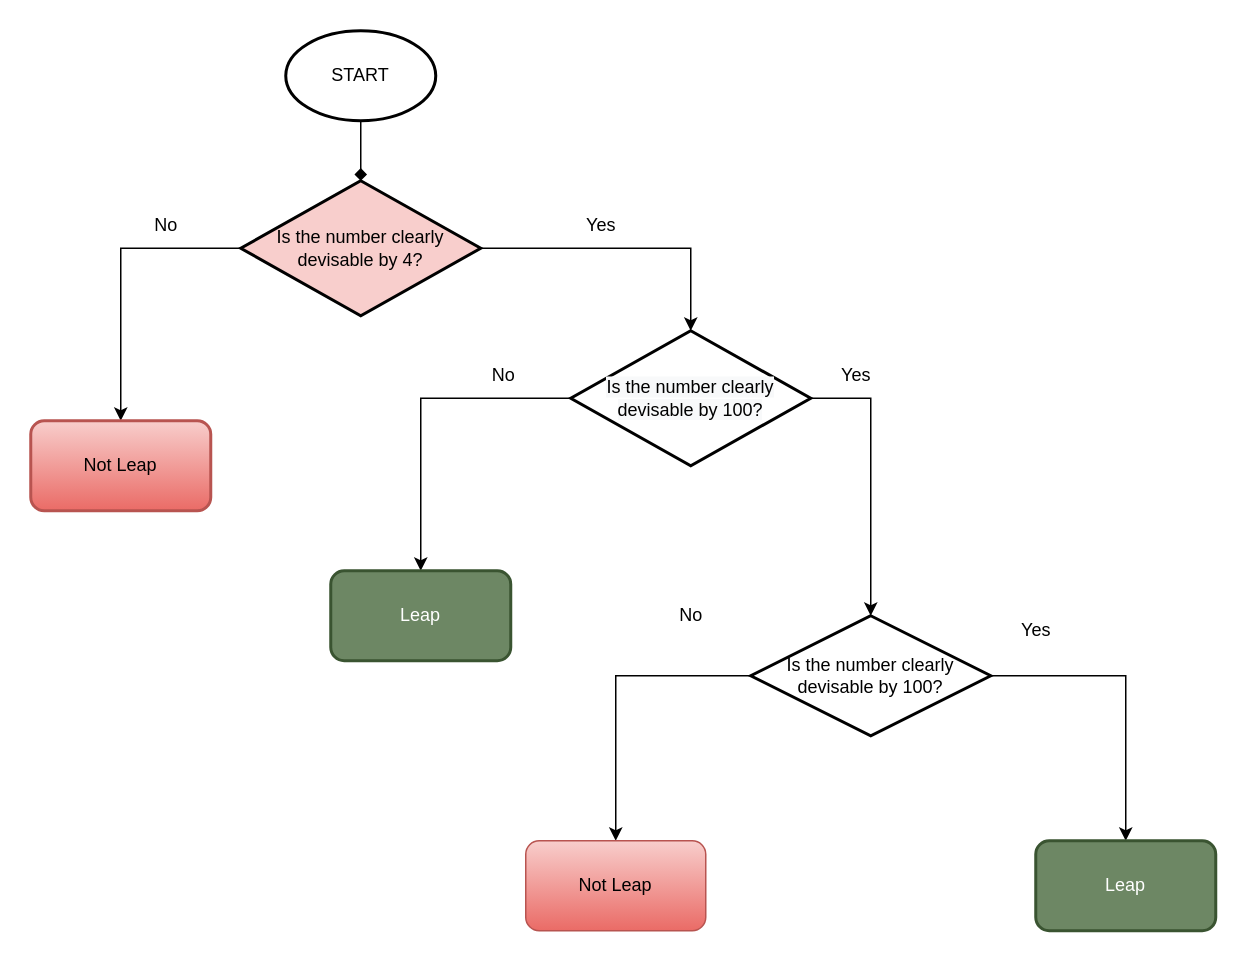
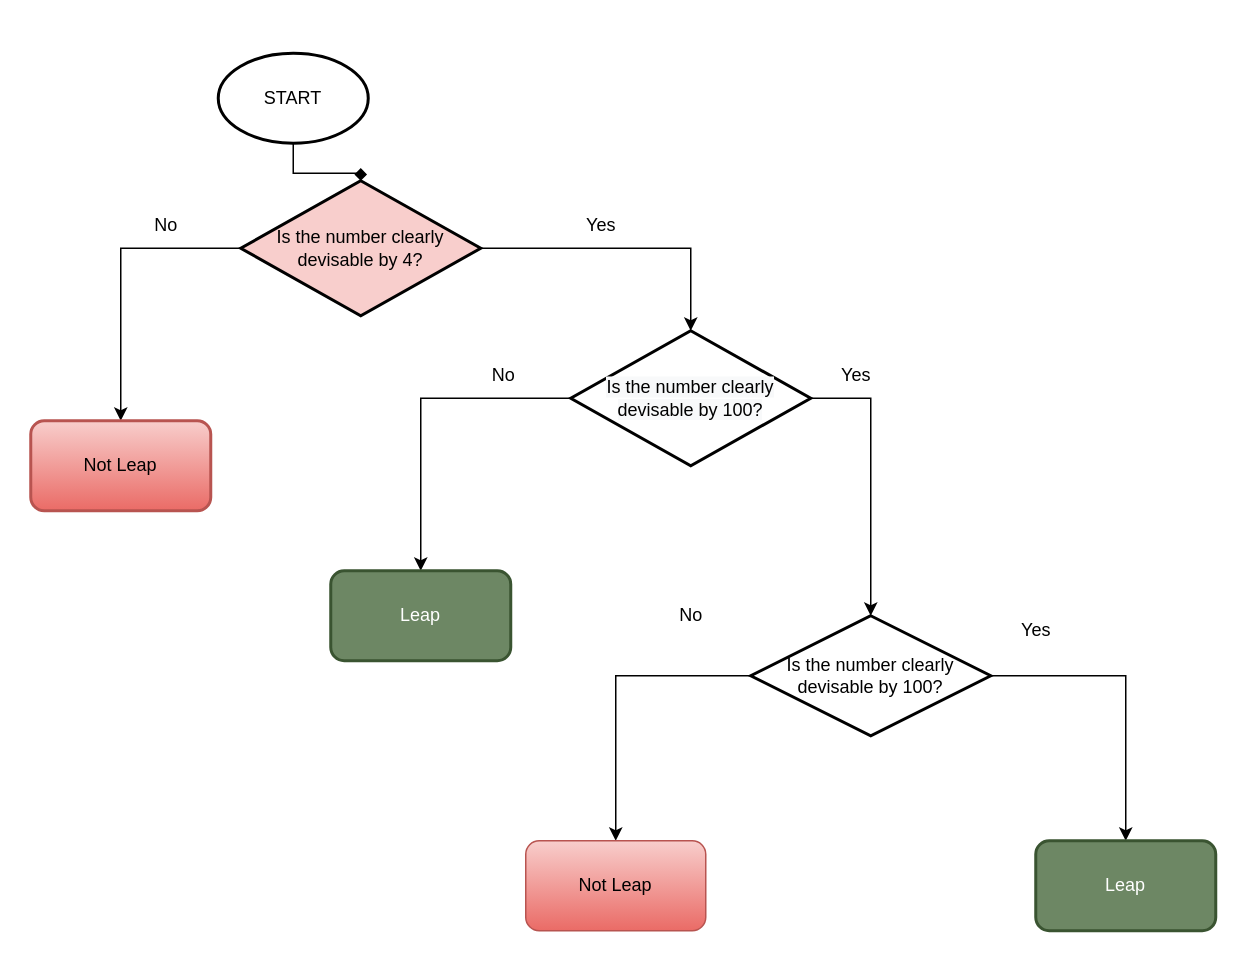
(361, 76) -> (293, 98)
